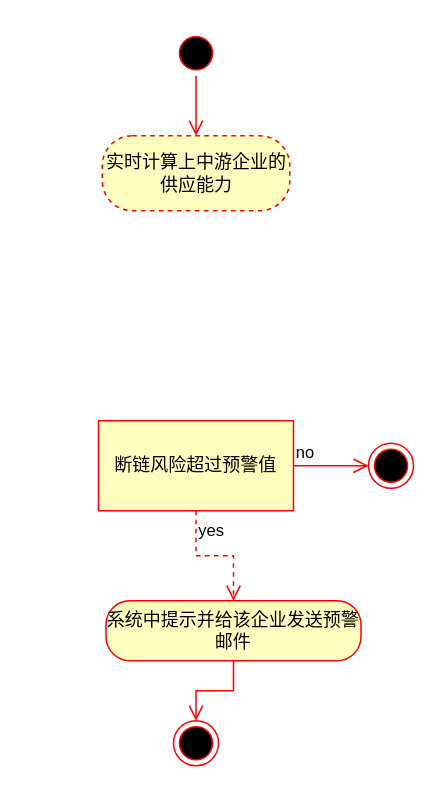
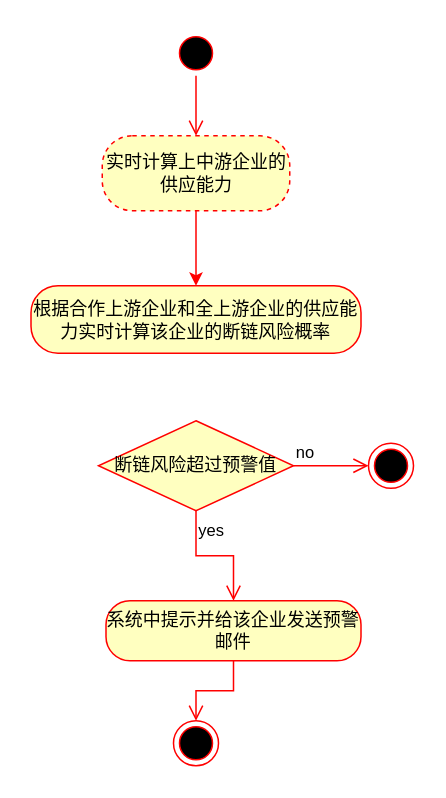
none -> (196, 243)
none -> (196, 320)
(196, 466) -> (196, 466)
(212, 556) -> (212, 556)
